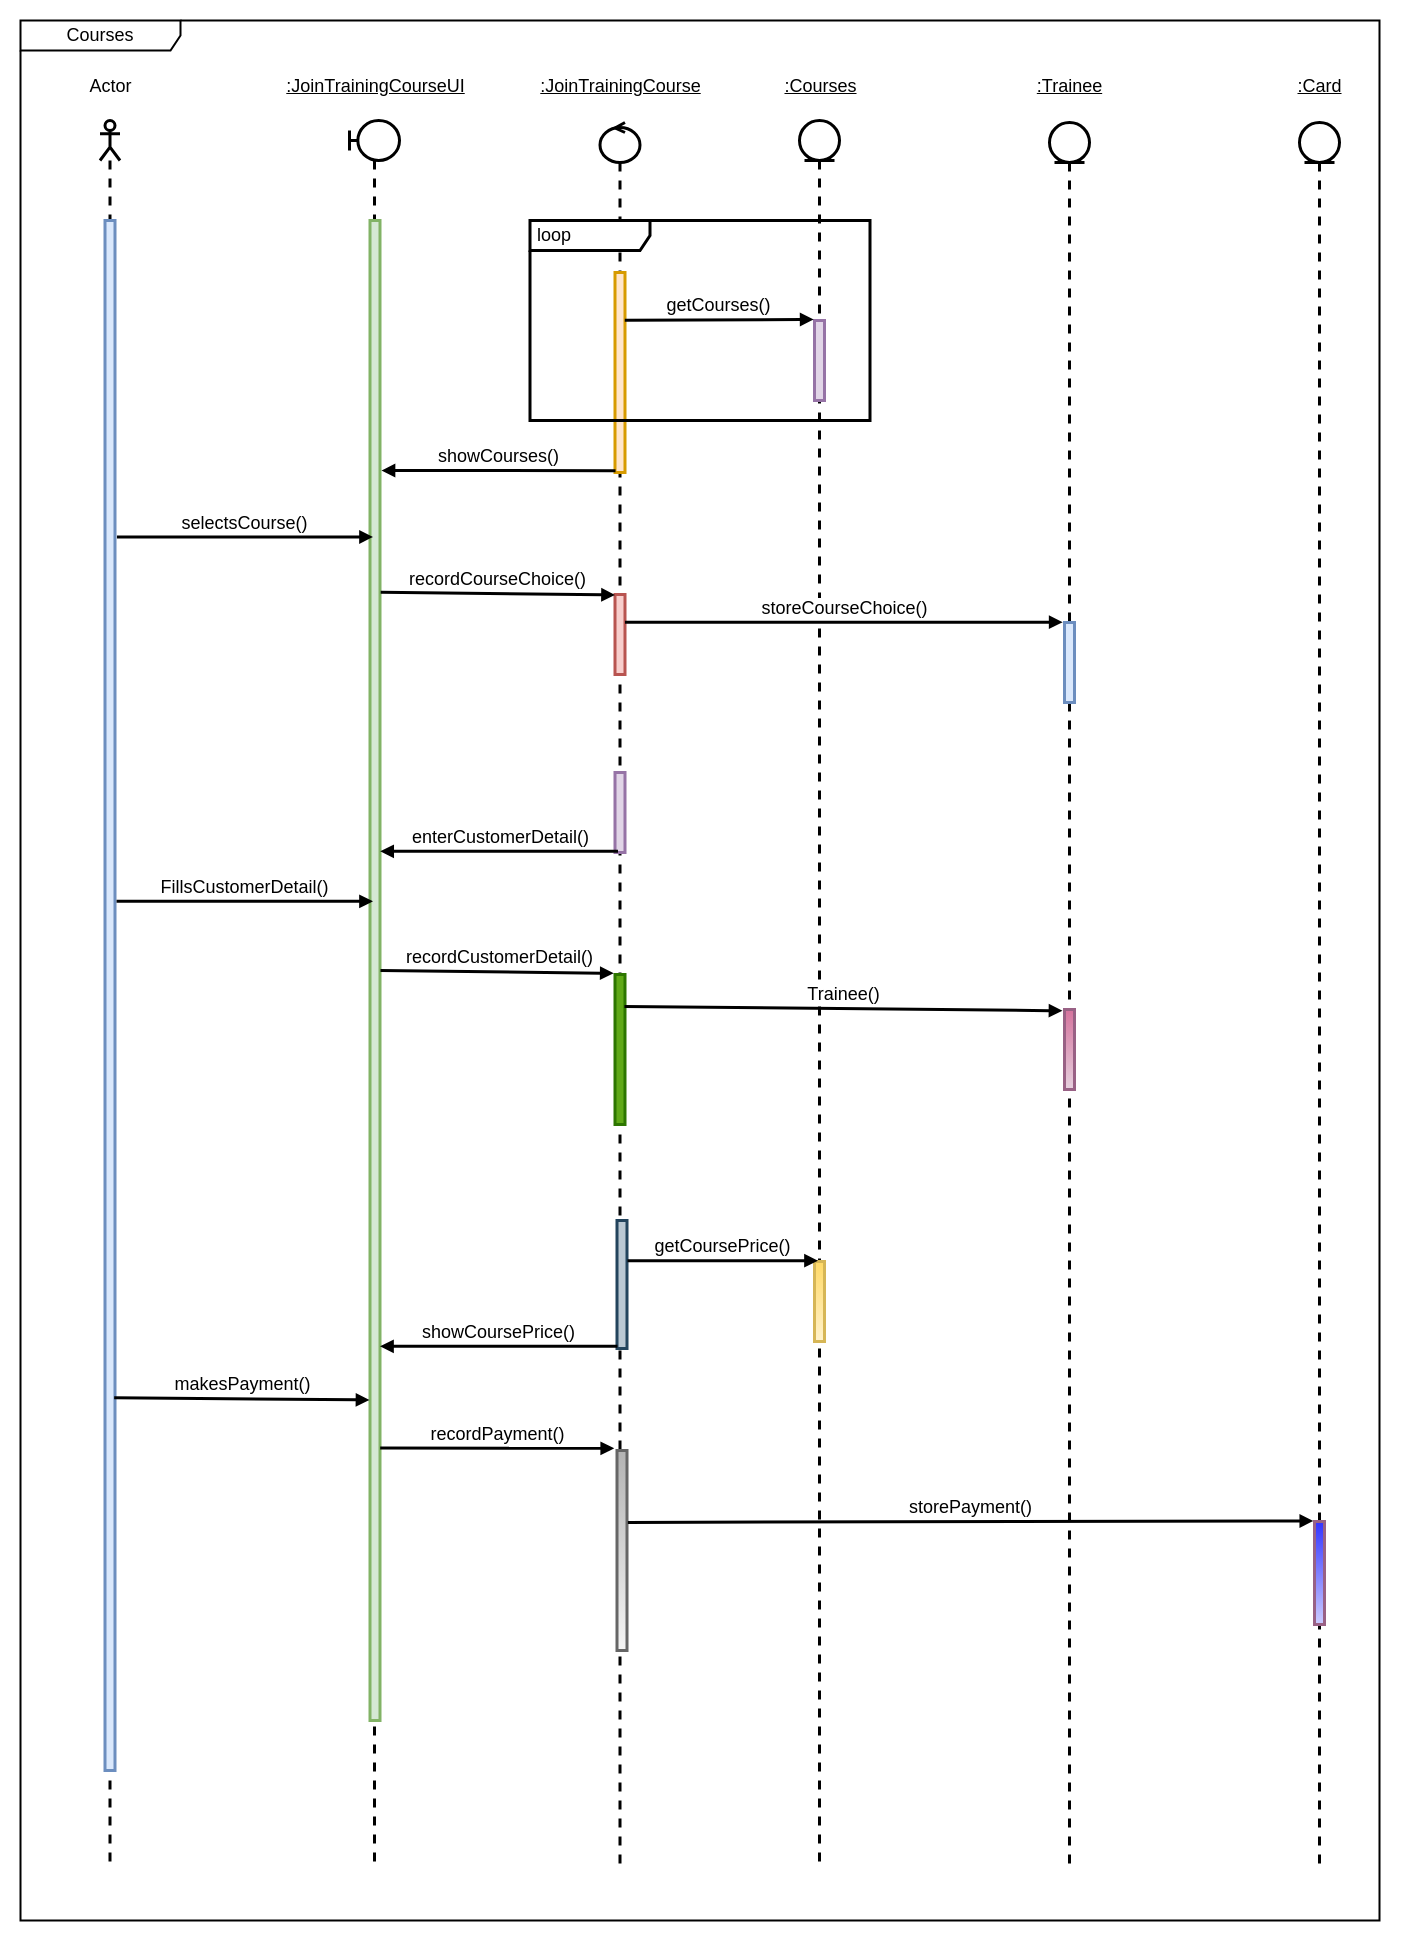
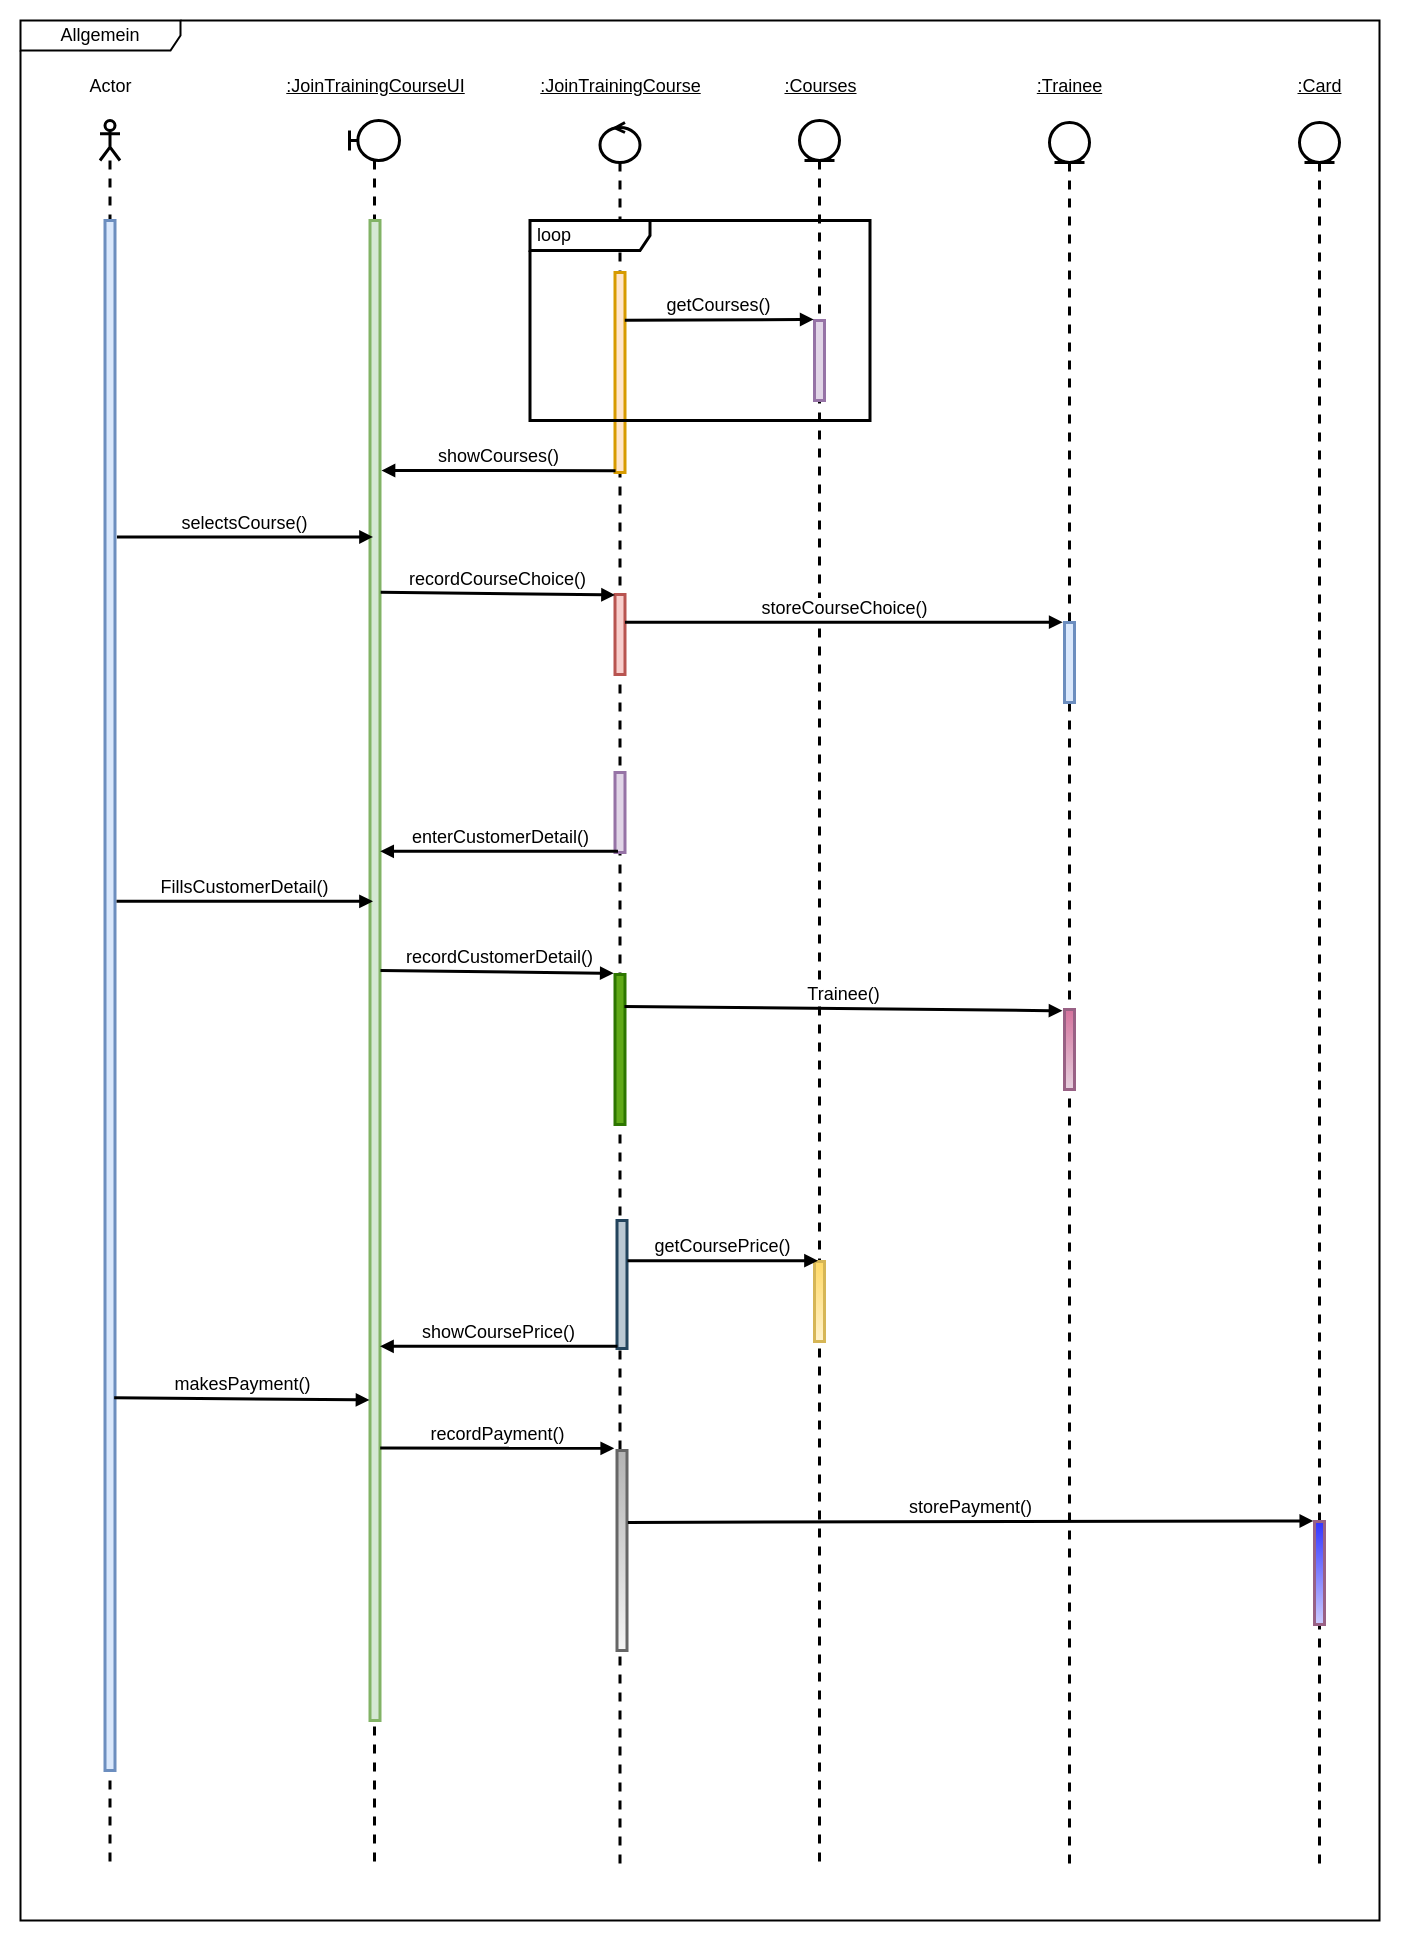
(101, 36) -> (101, 36)
